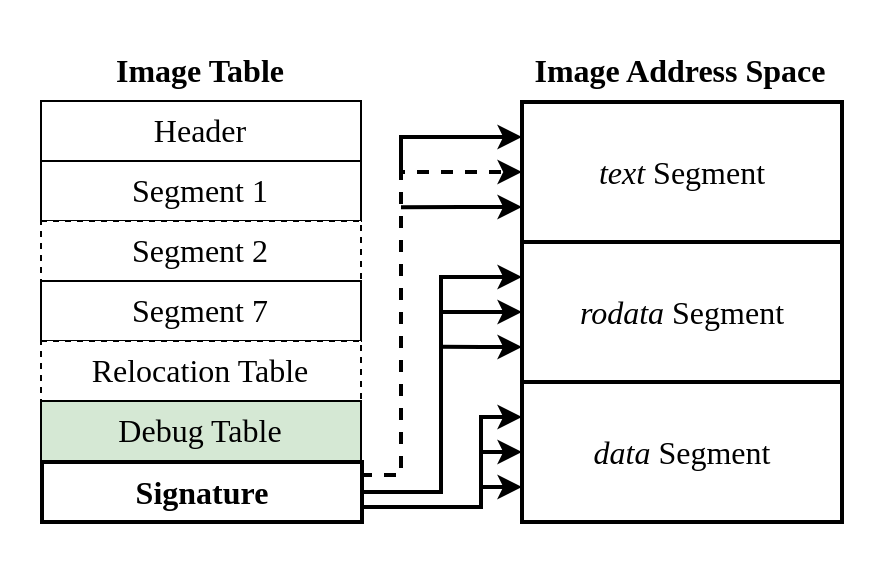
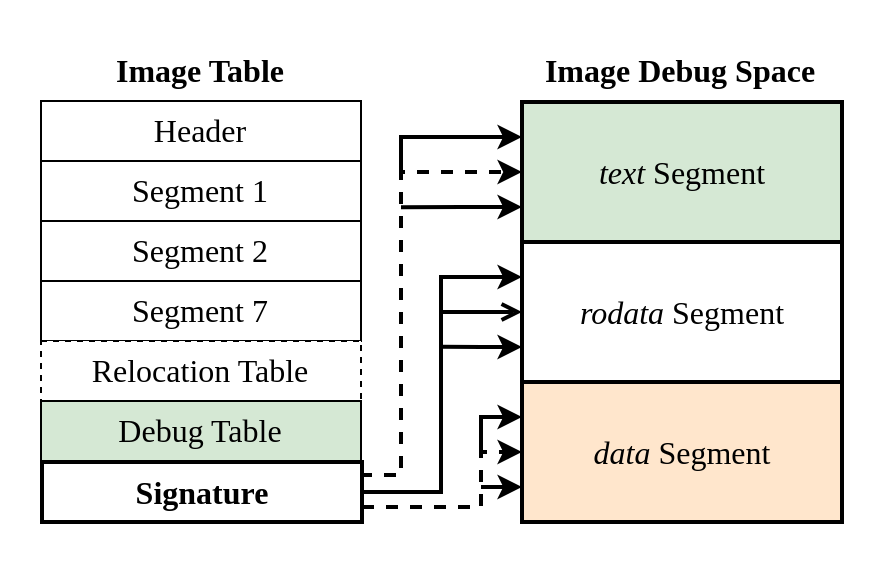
(681, 71) -> (681, 71)
(682, 172) -> (682, 172)
(201, 251) -> (201, 251)
(502, 312) -> (504, 312)
(682, 452) -> (682, 452)
(476, 507) -> (476, 507)
